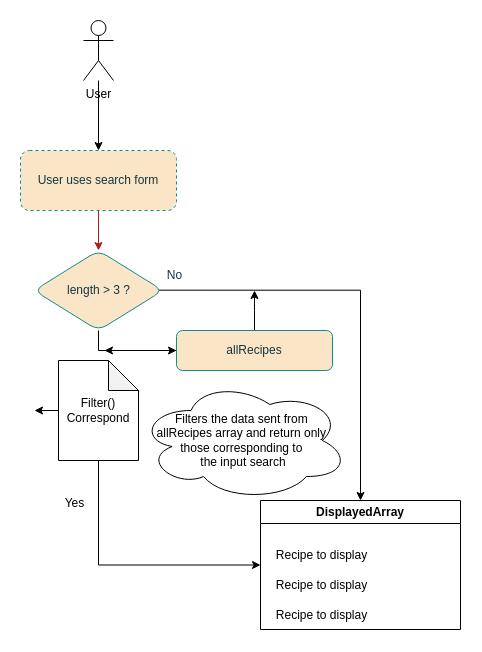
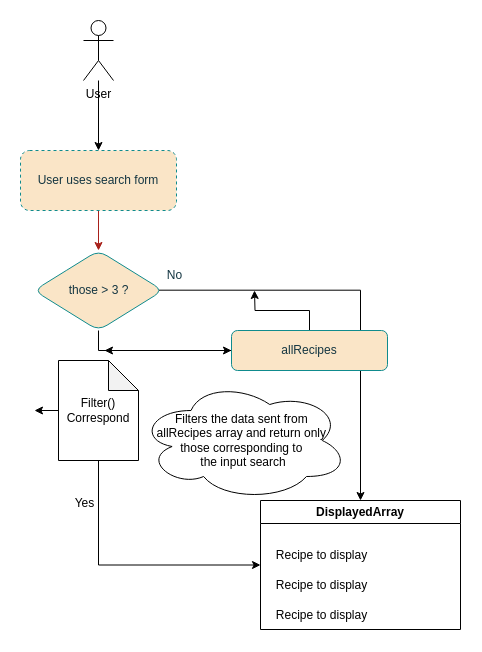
(99, 291) -> (99, 291)
(255, 351) -> (310, 351)
(75, 504) -> (85, 504)
